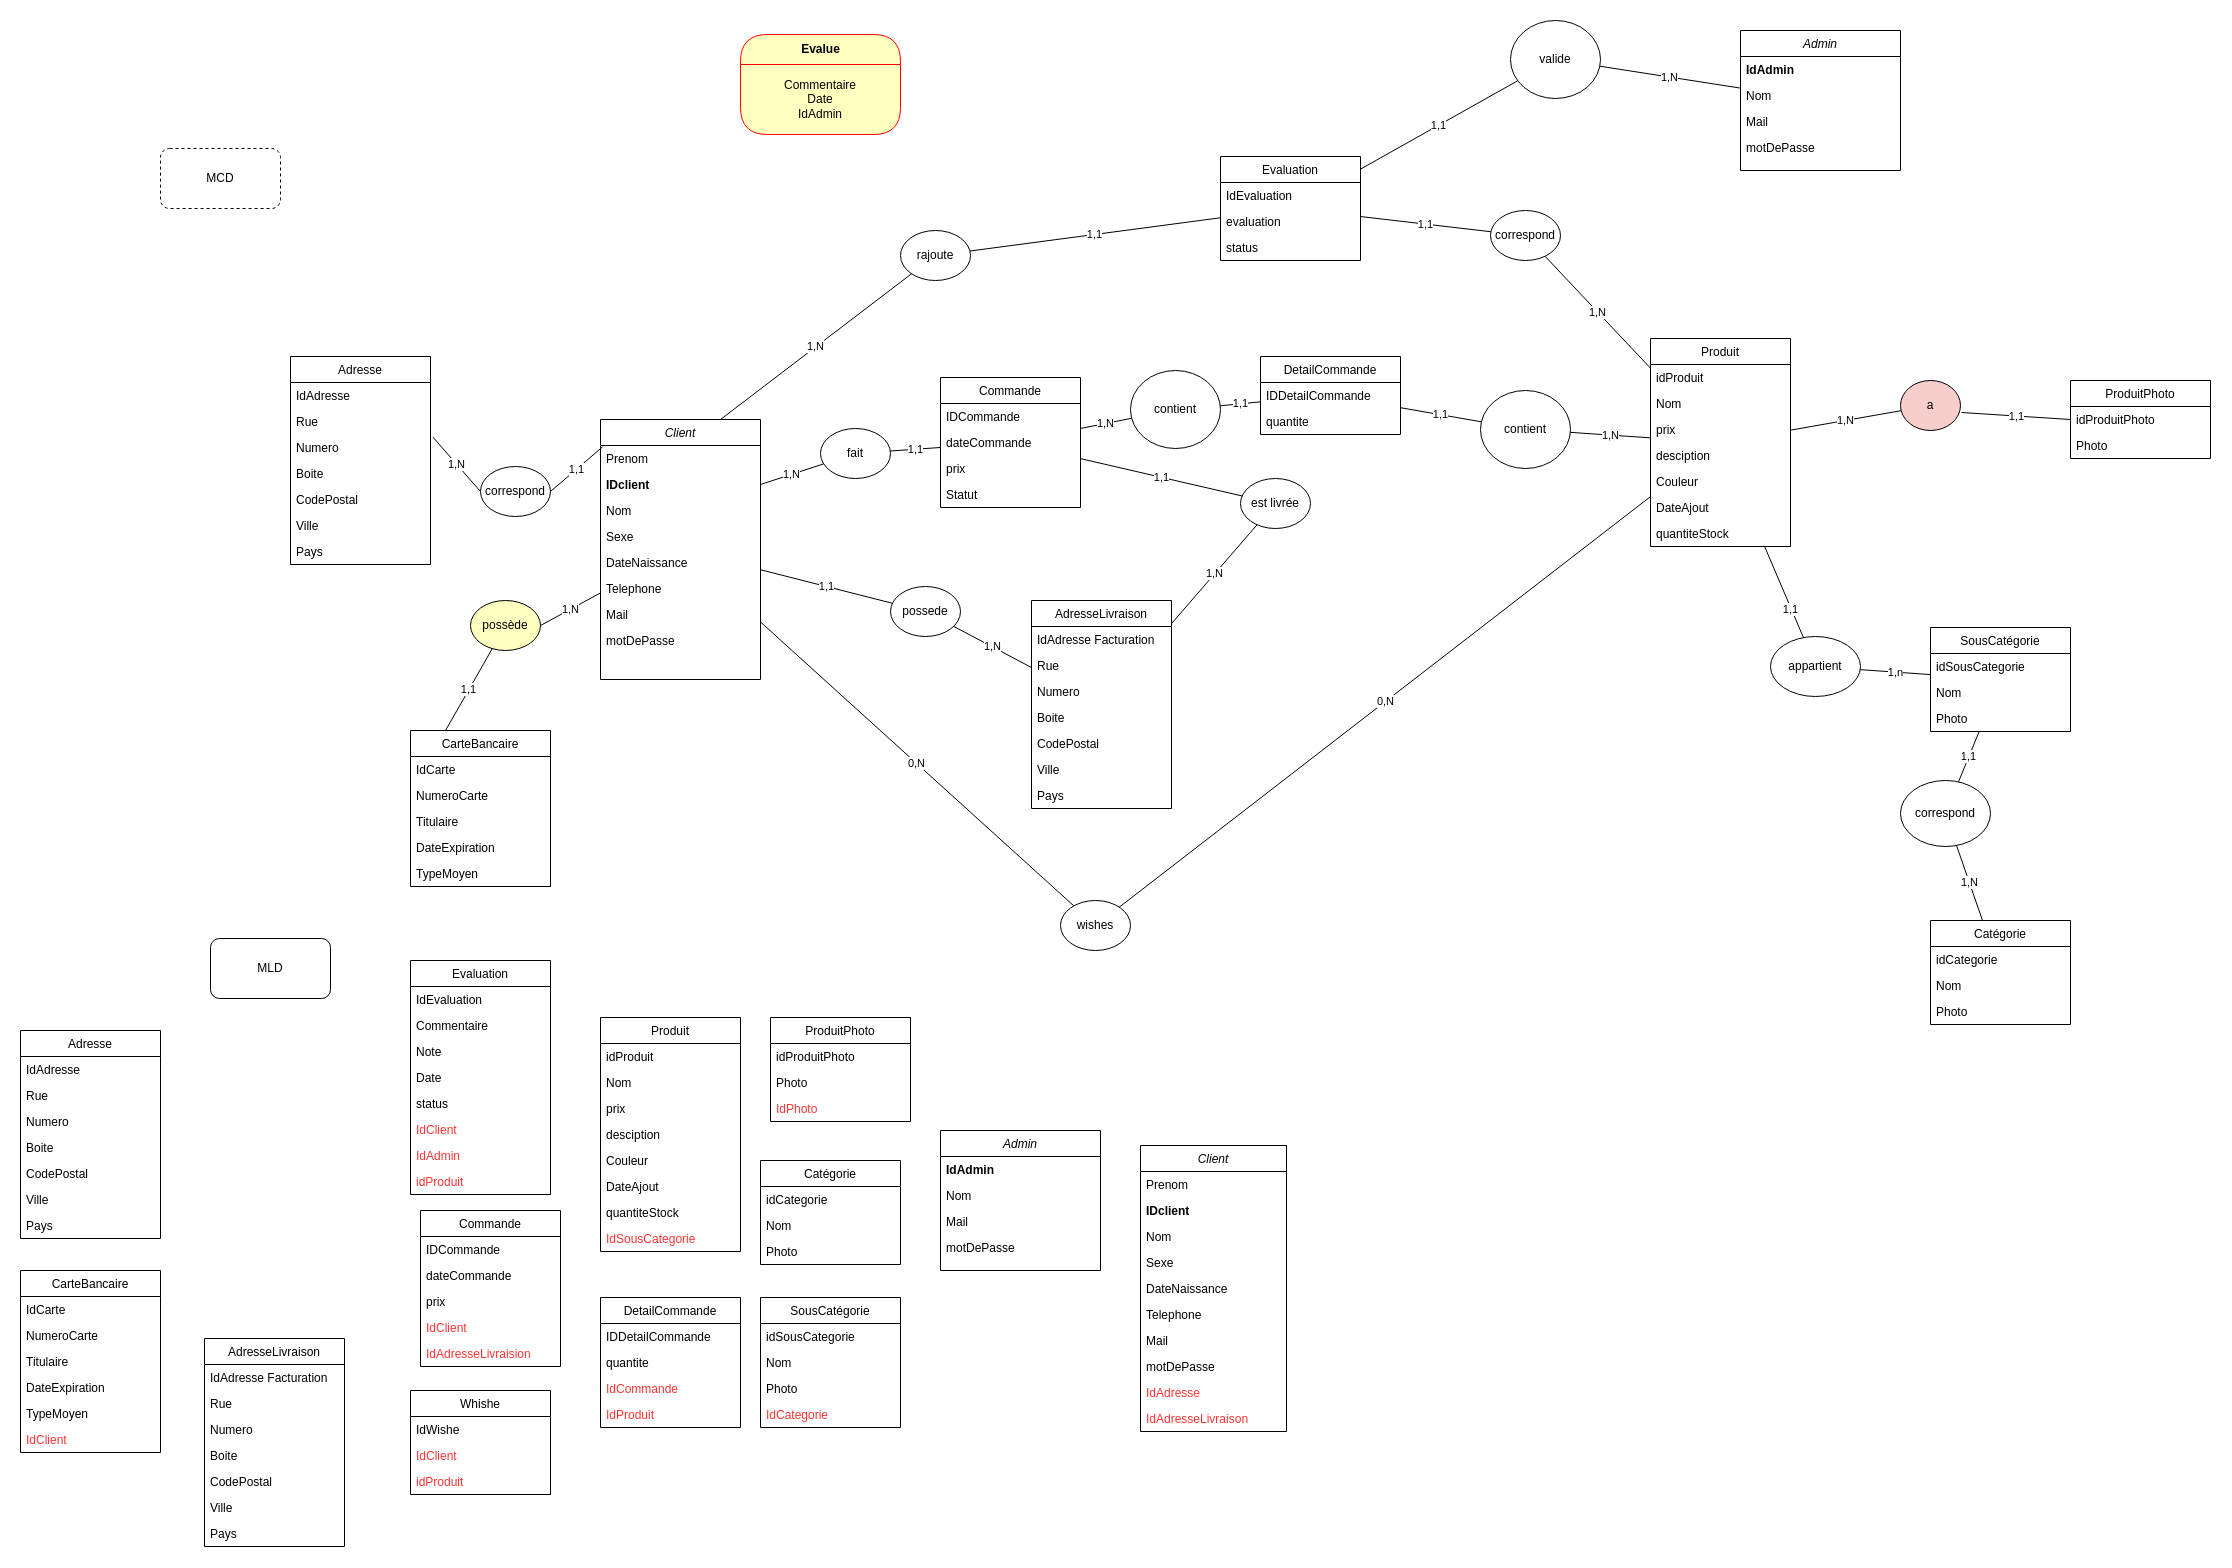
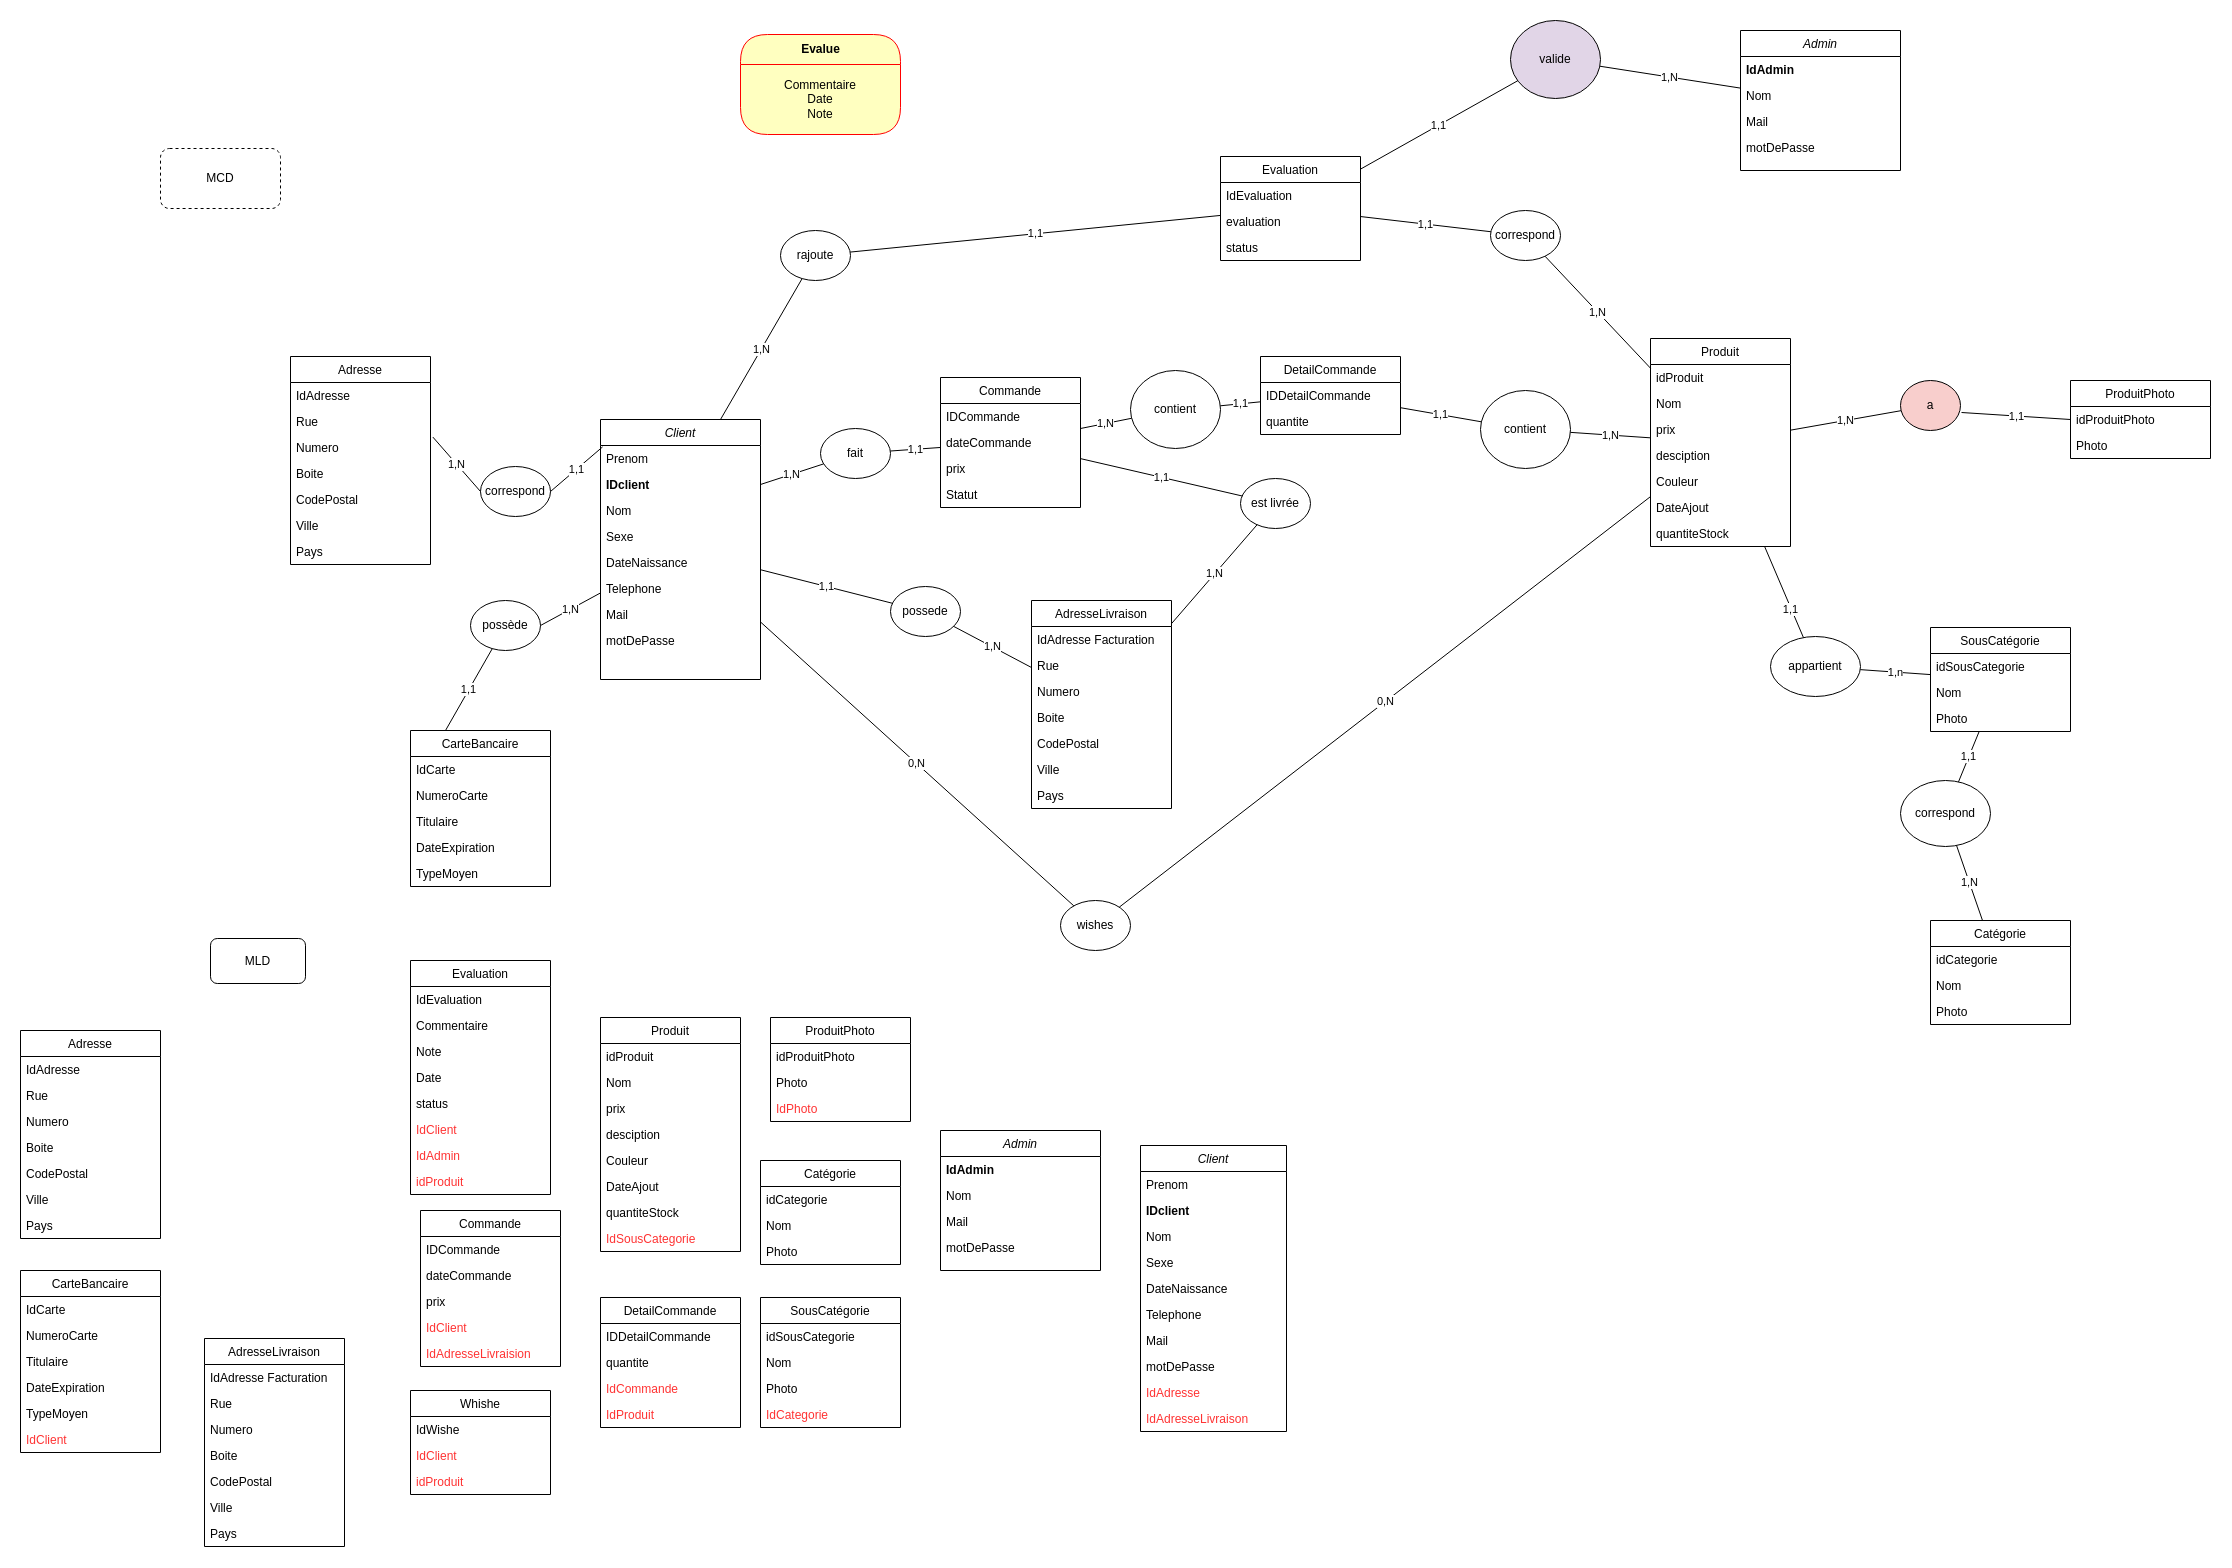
(1556, 60) -> (1556, 60)
(821, 100) -> (821, 100)
(936, 256) -> (816, 256)
(506, 626) -> (506, 626)
(271, 969) -> (258, 961)
